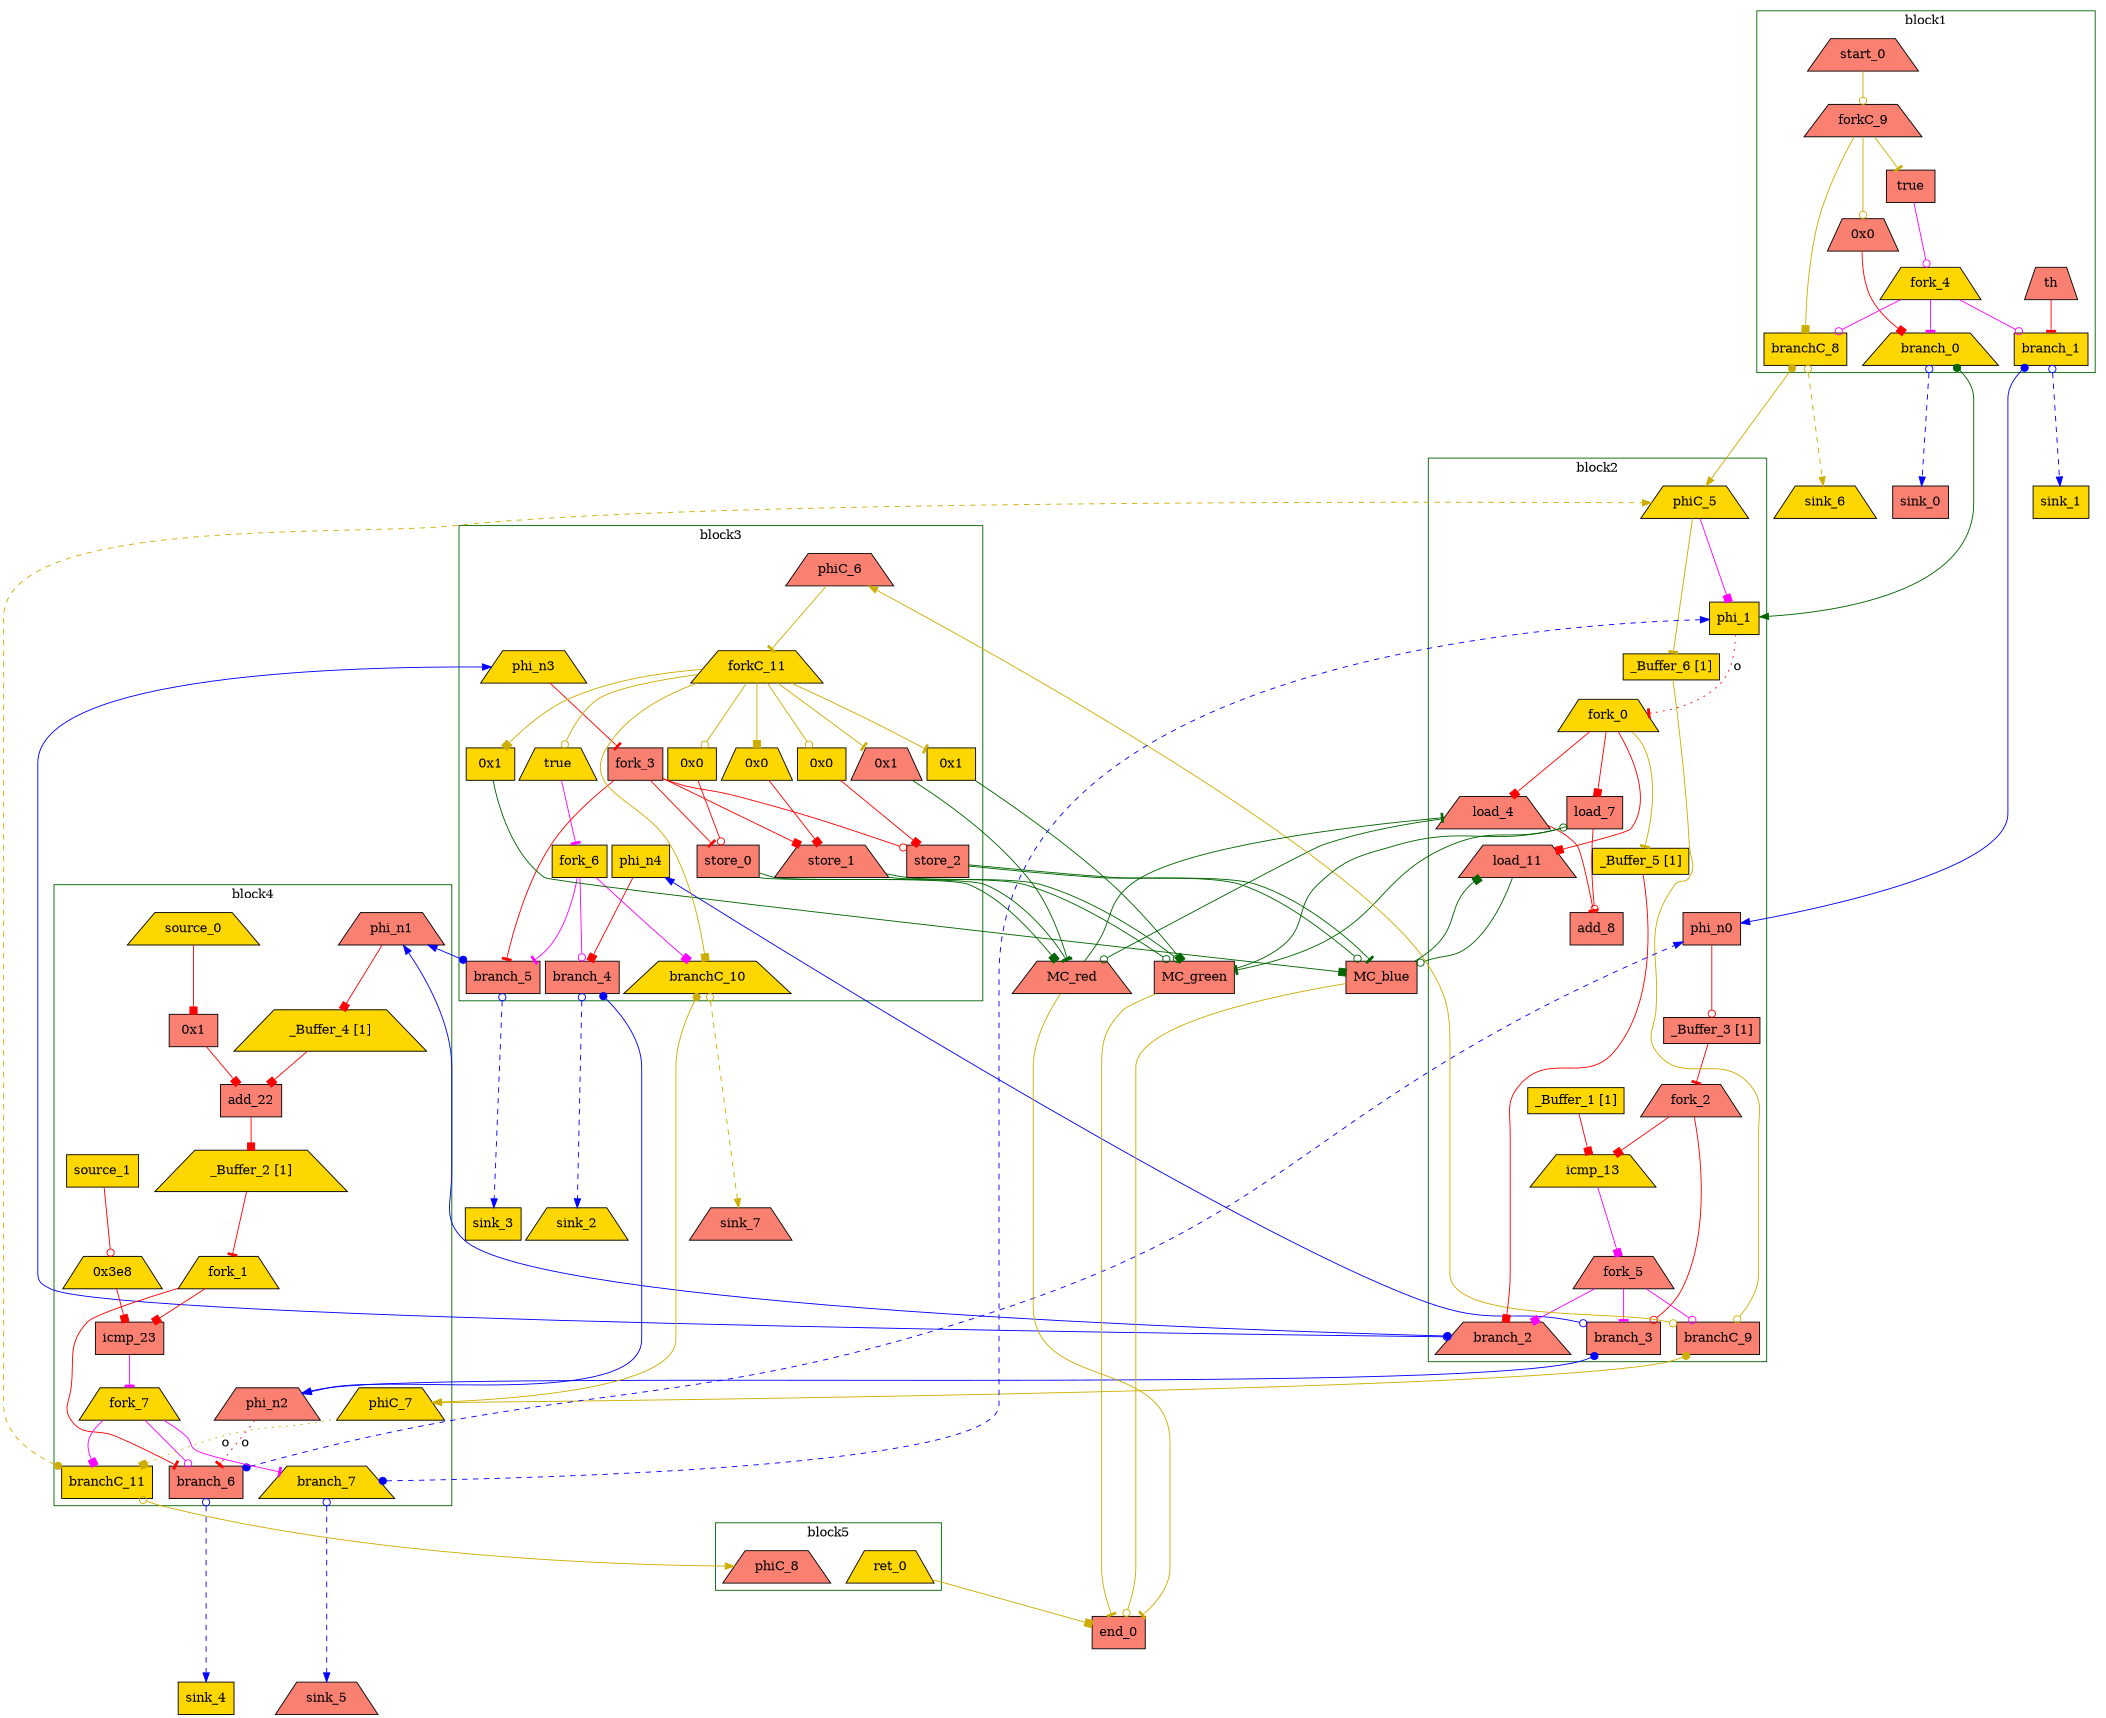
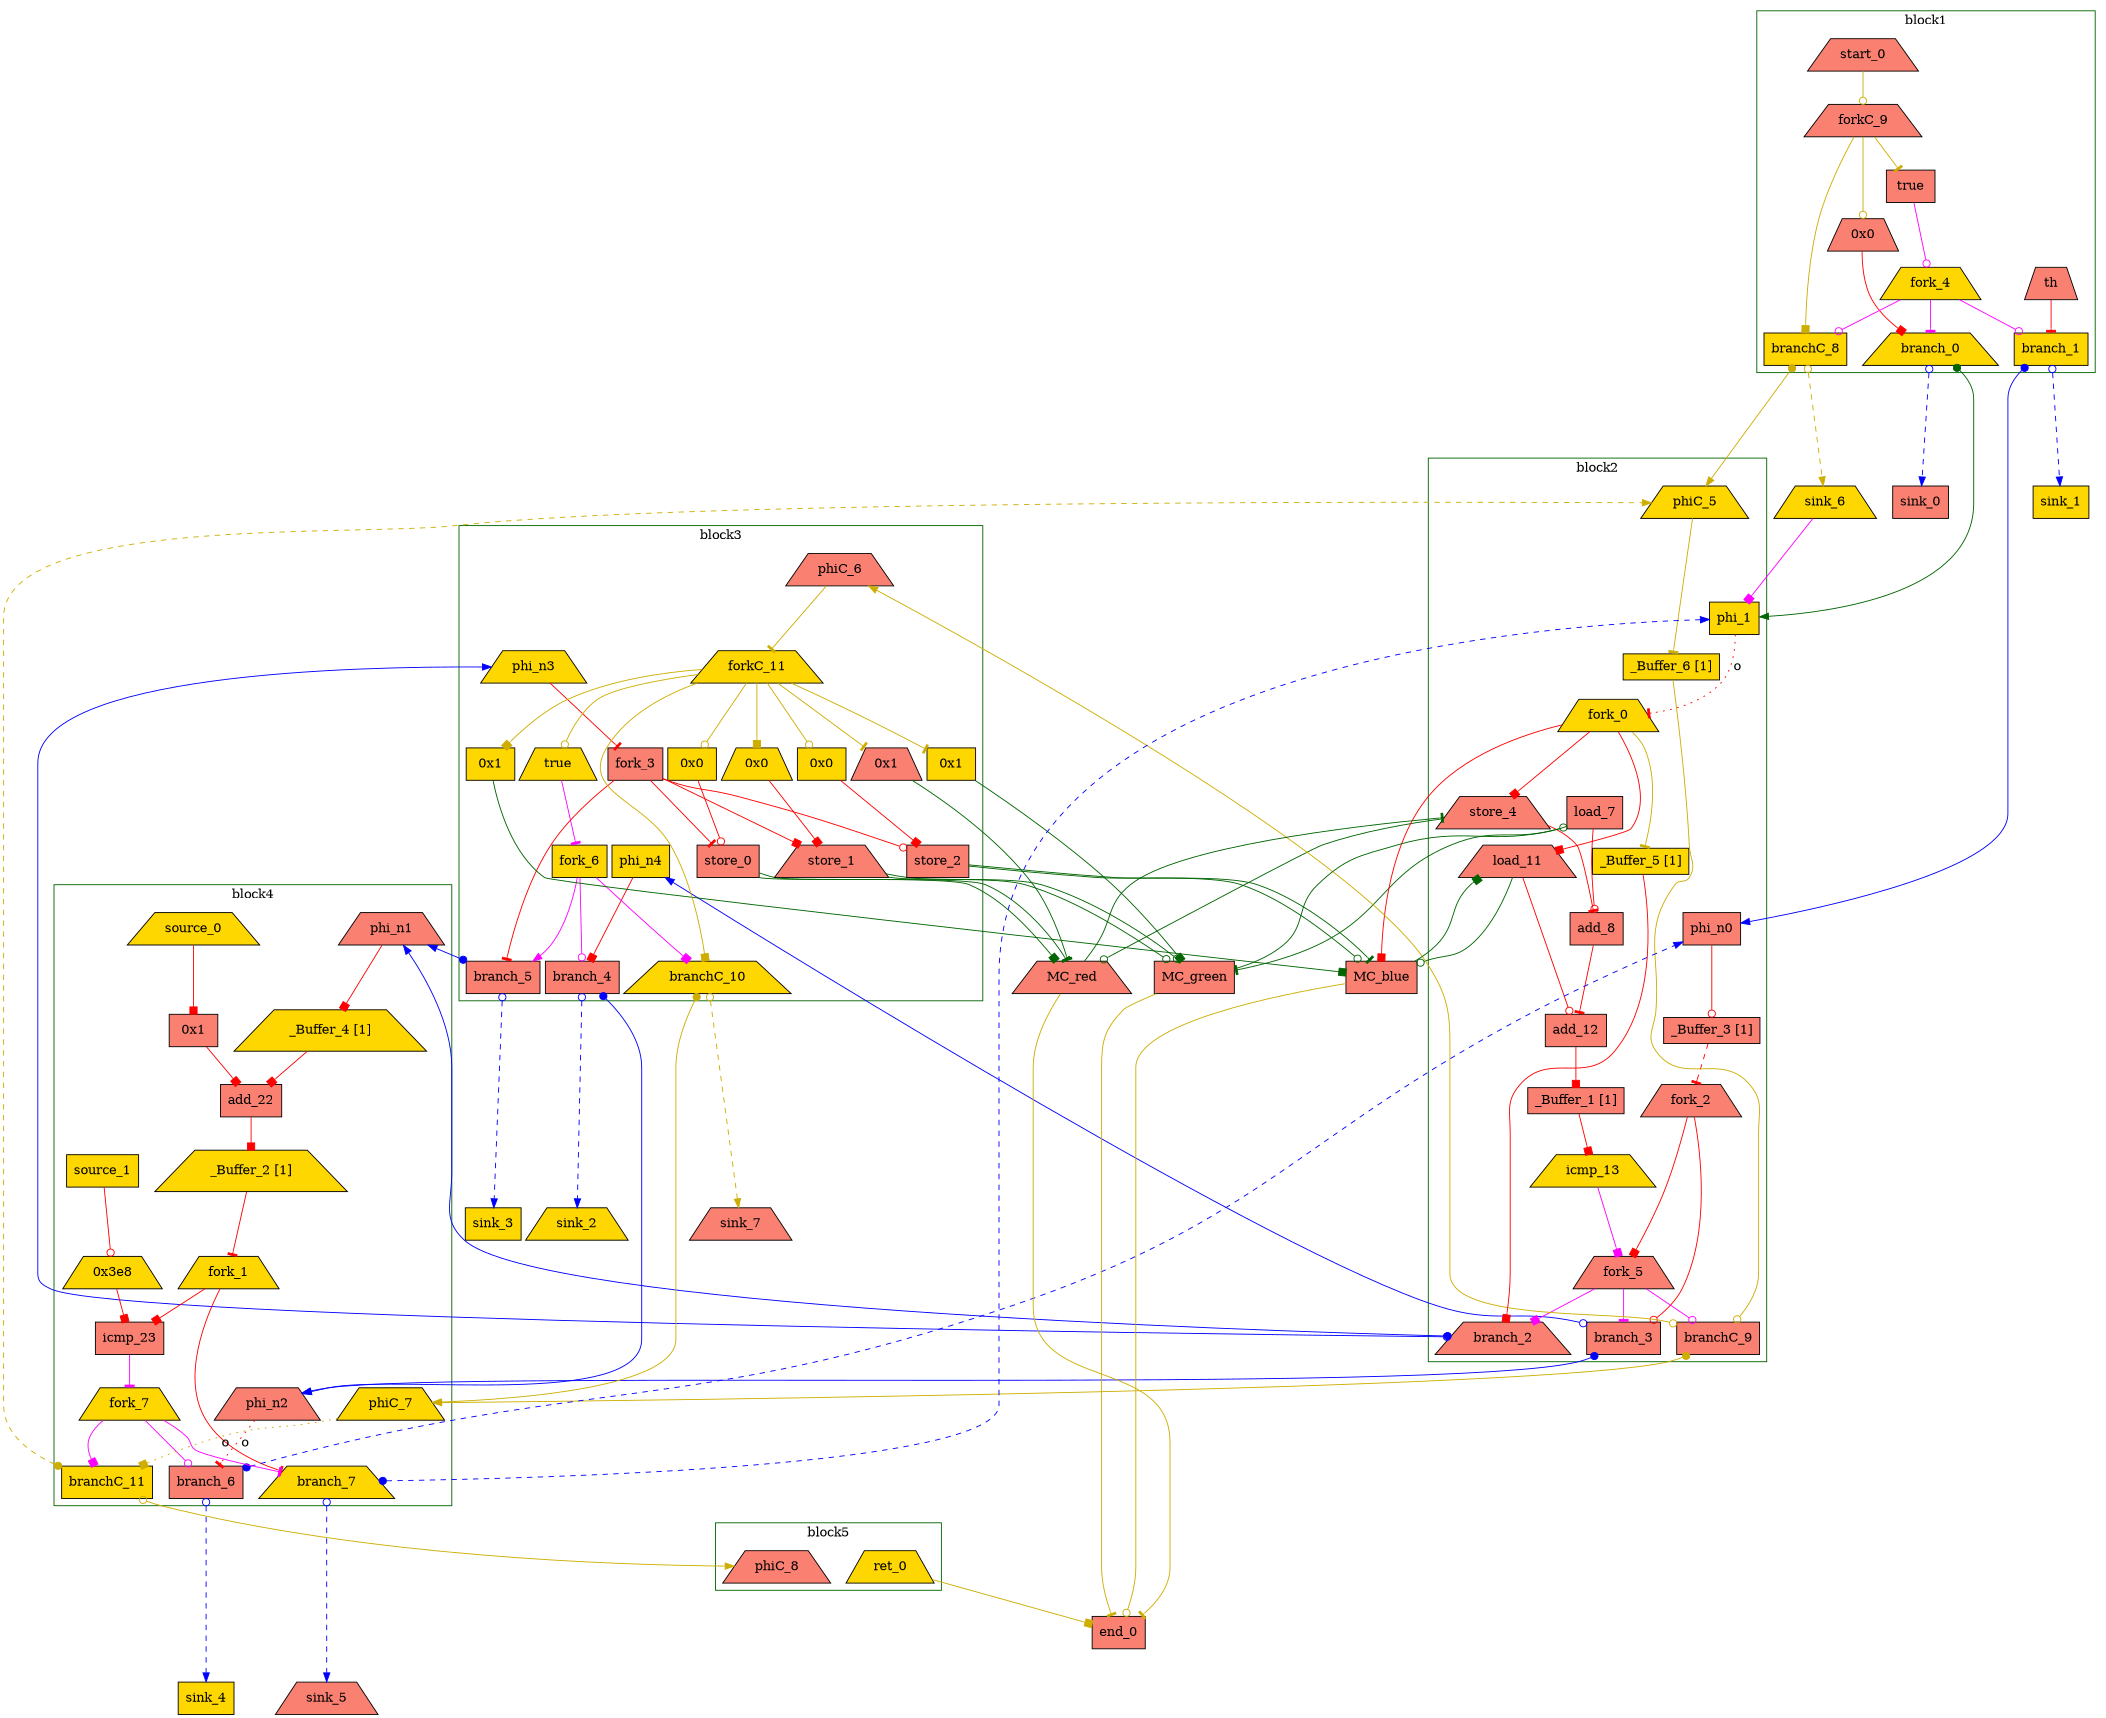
(1713, 556) -> (1783, 557)
(1602, 759) -> (1421, 807)
(1493, 813) -> (1493, 813)
(564, 922) -> (564, 922)
none -> (1576, 1030)
(1703, 1062) -> (1703, 1062)
(1576, 1101) -> (1576, 1101)
(1646, 1133) -> (1667, 1184)
(72, 1378) -> (198, 1398)
